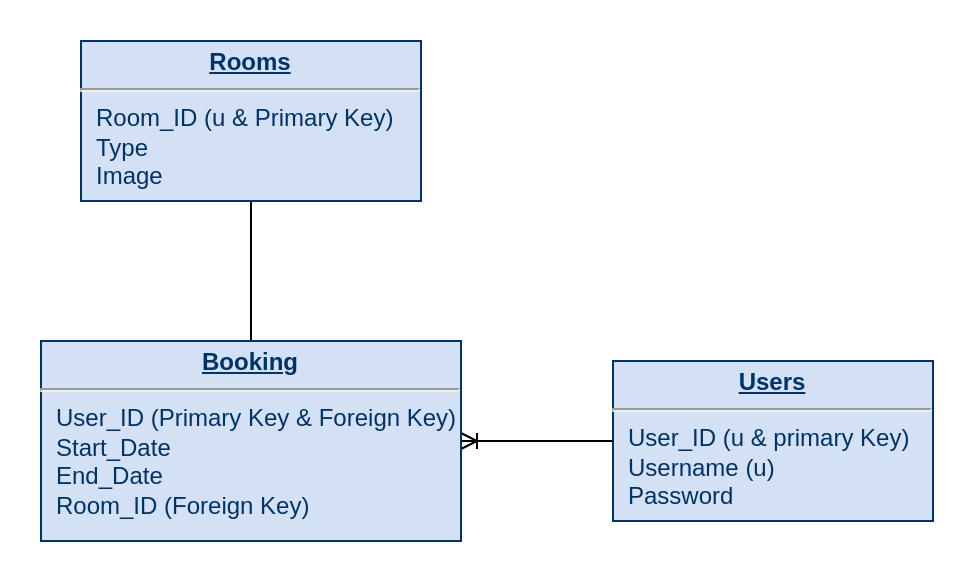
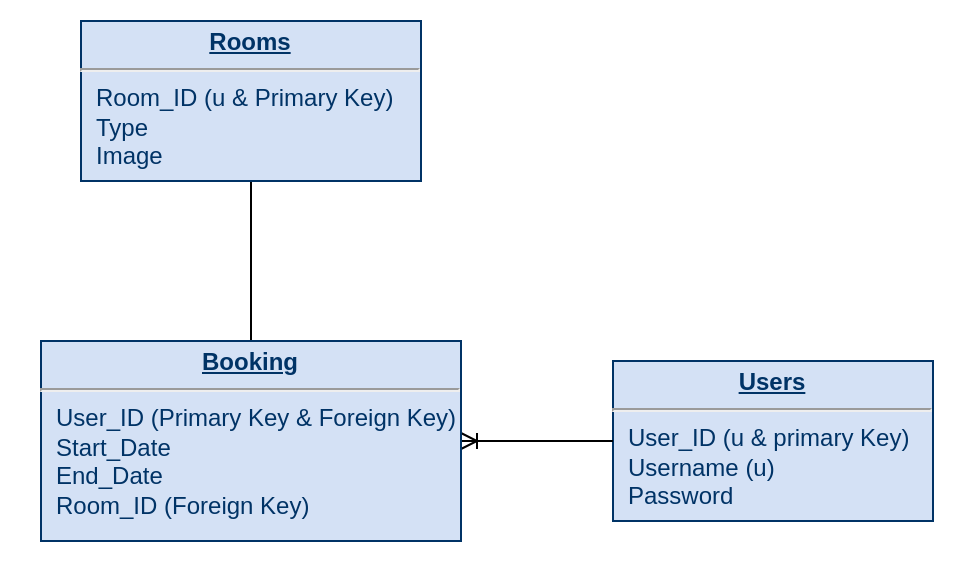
(251, 121) -> (251, 101)
